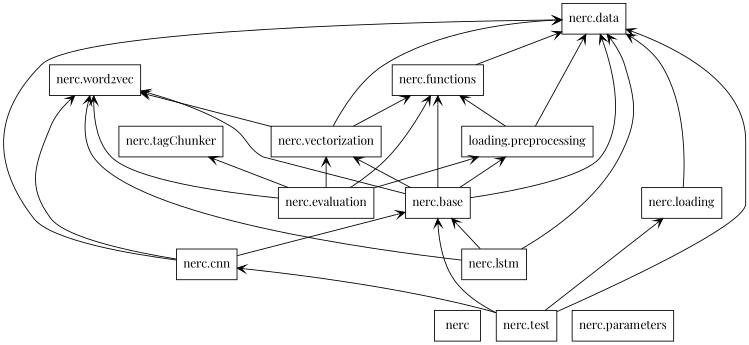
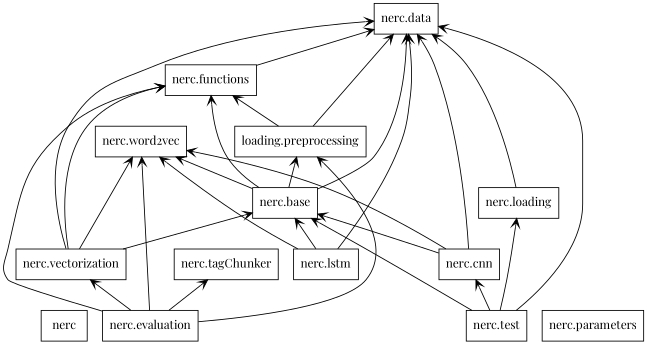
(386, 174) -> (184, 232)
